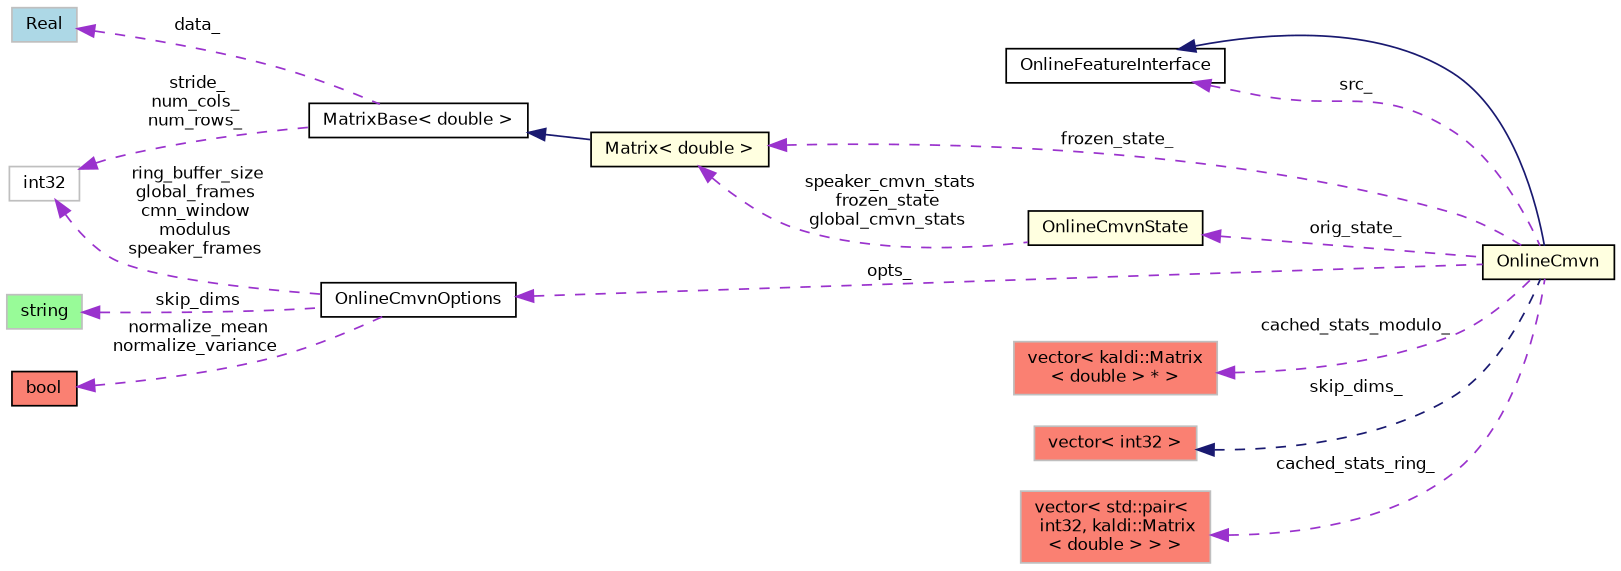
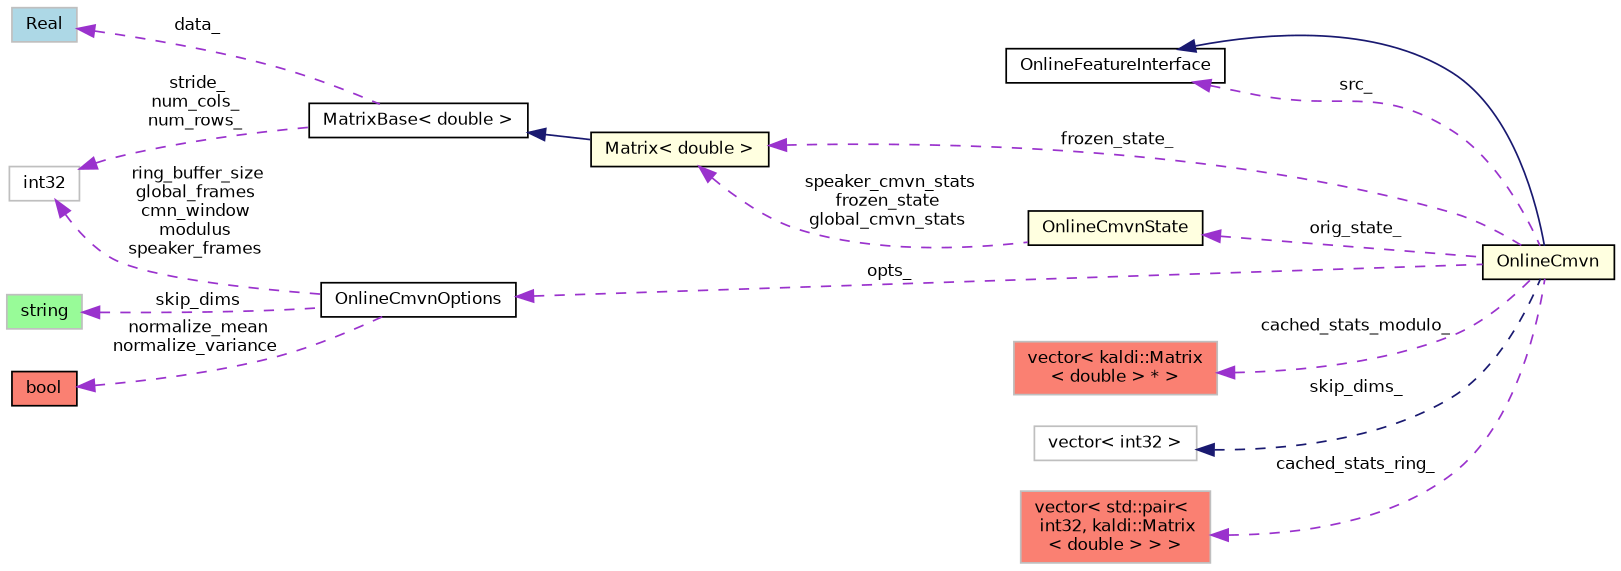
(1116, 443) -> (1116, 443)
